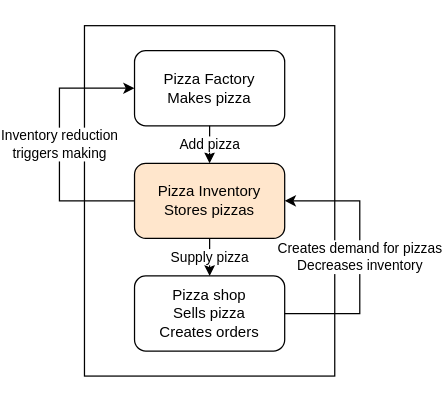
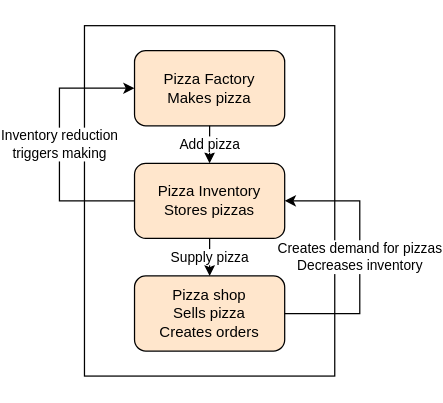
(209, 88) -> (209, 88)
(209, 313) -> (209, 313)
